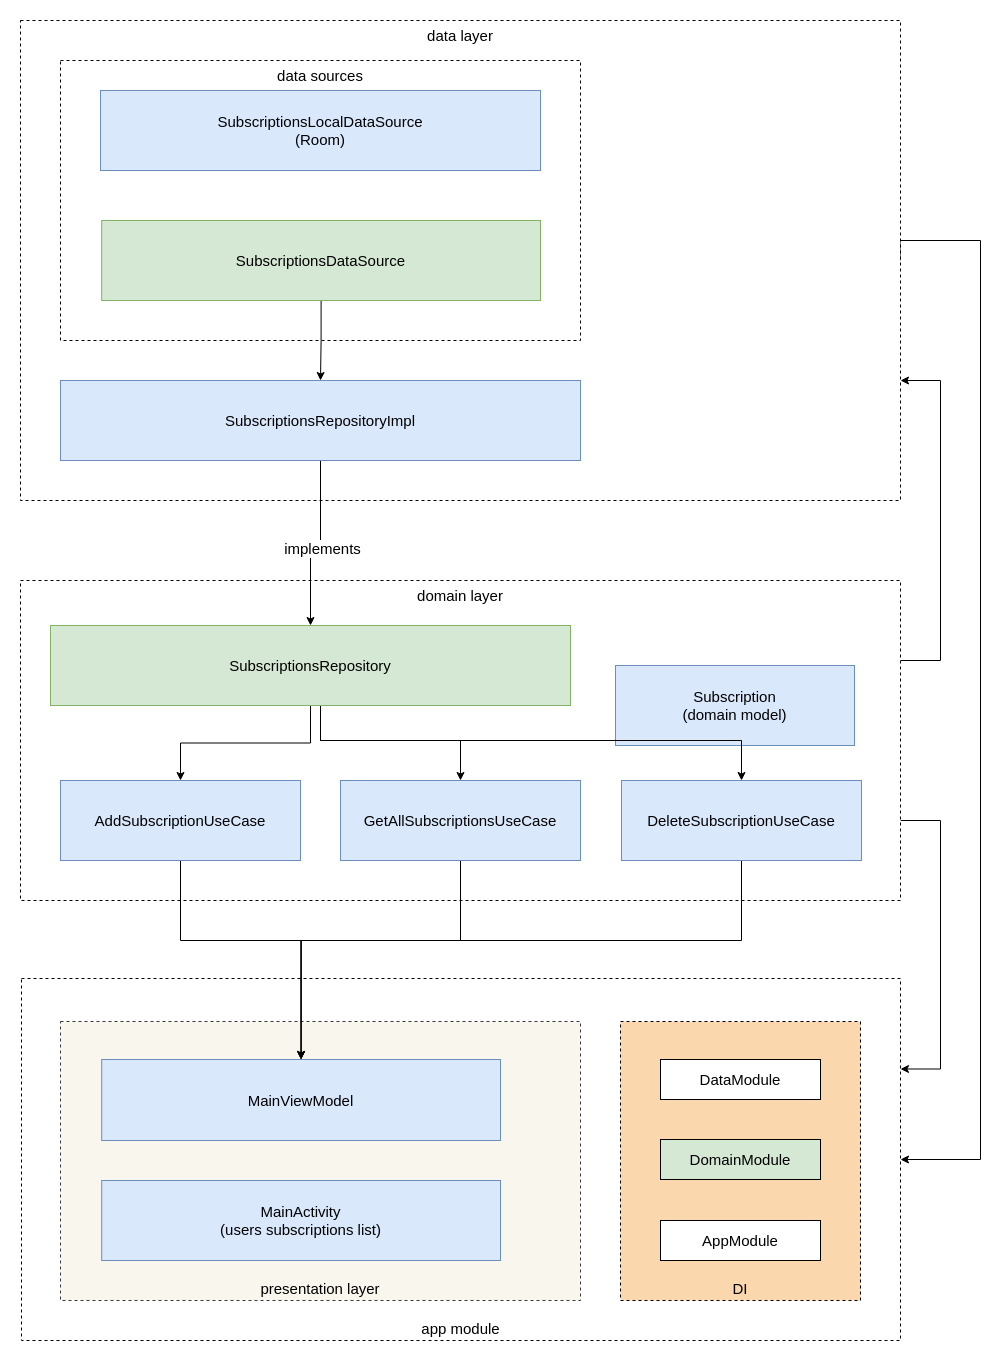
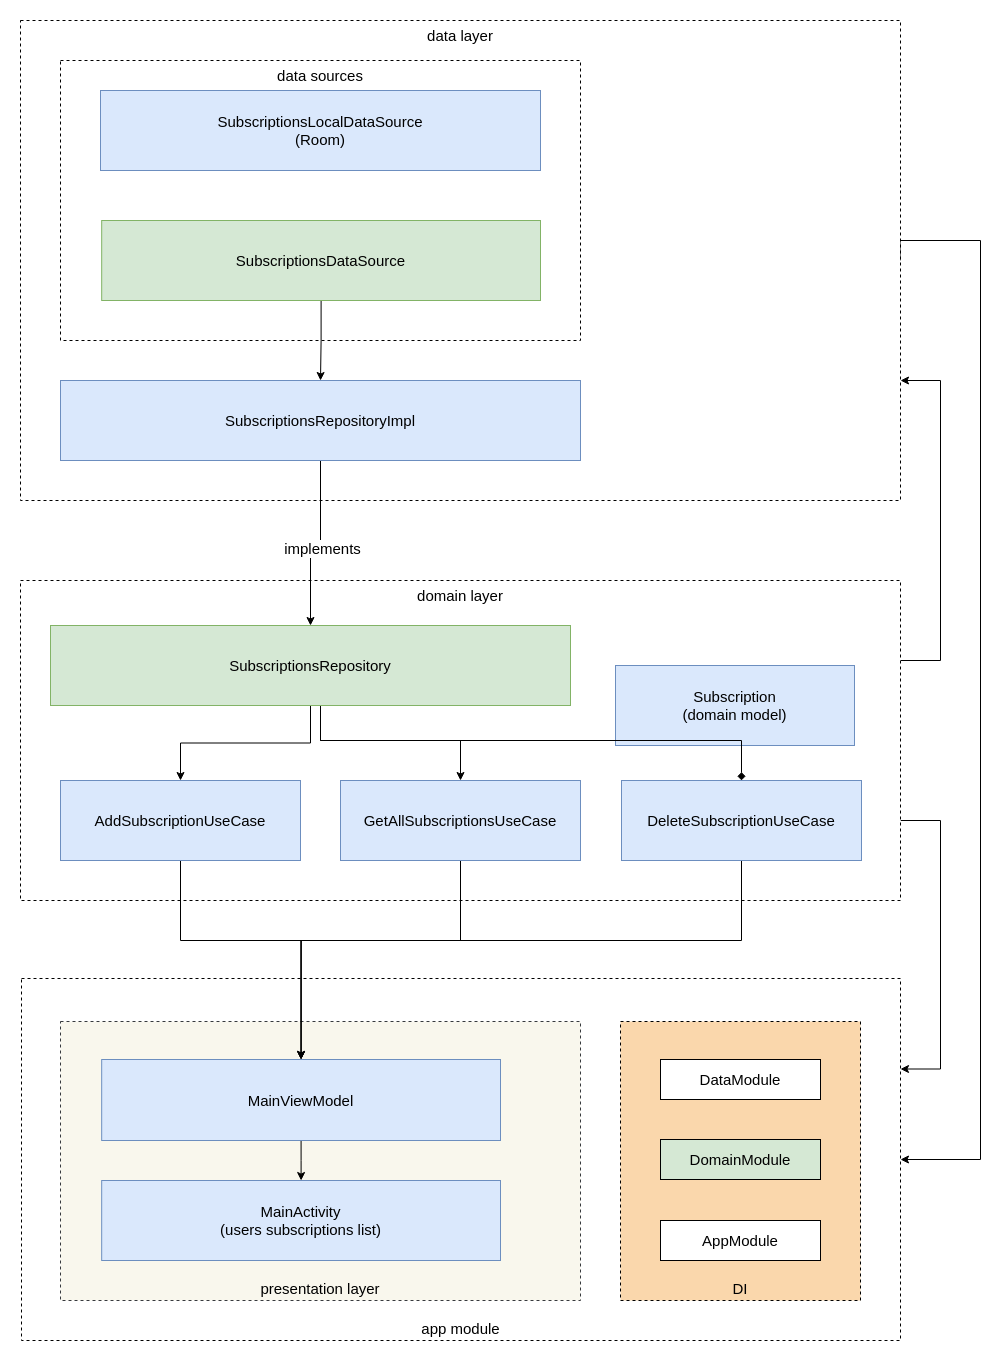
(742, 772) -> (742, 771)
none -> (301, 1157)
